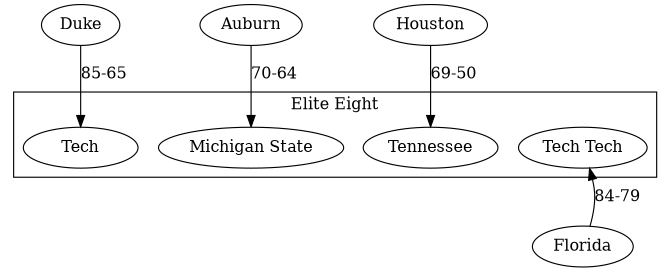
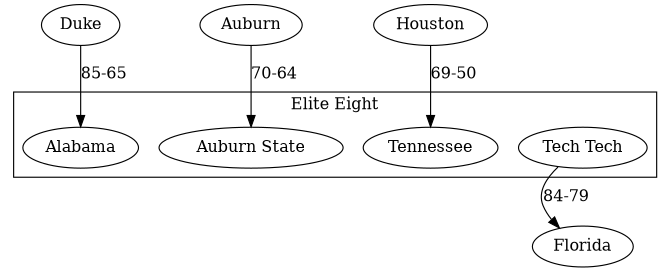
(81, 148) -> (81, 148)
(251, 148) -> (251, 148)
(594, 203) -> (542, 192)
